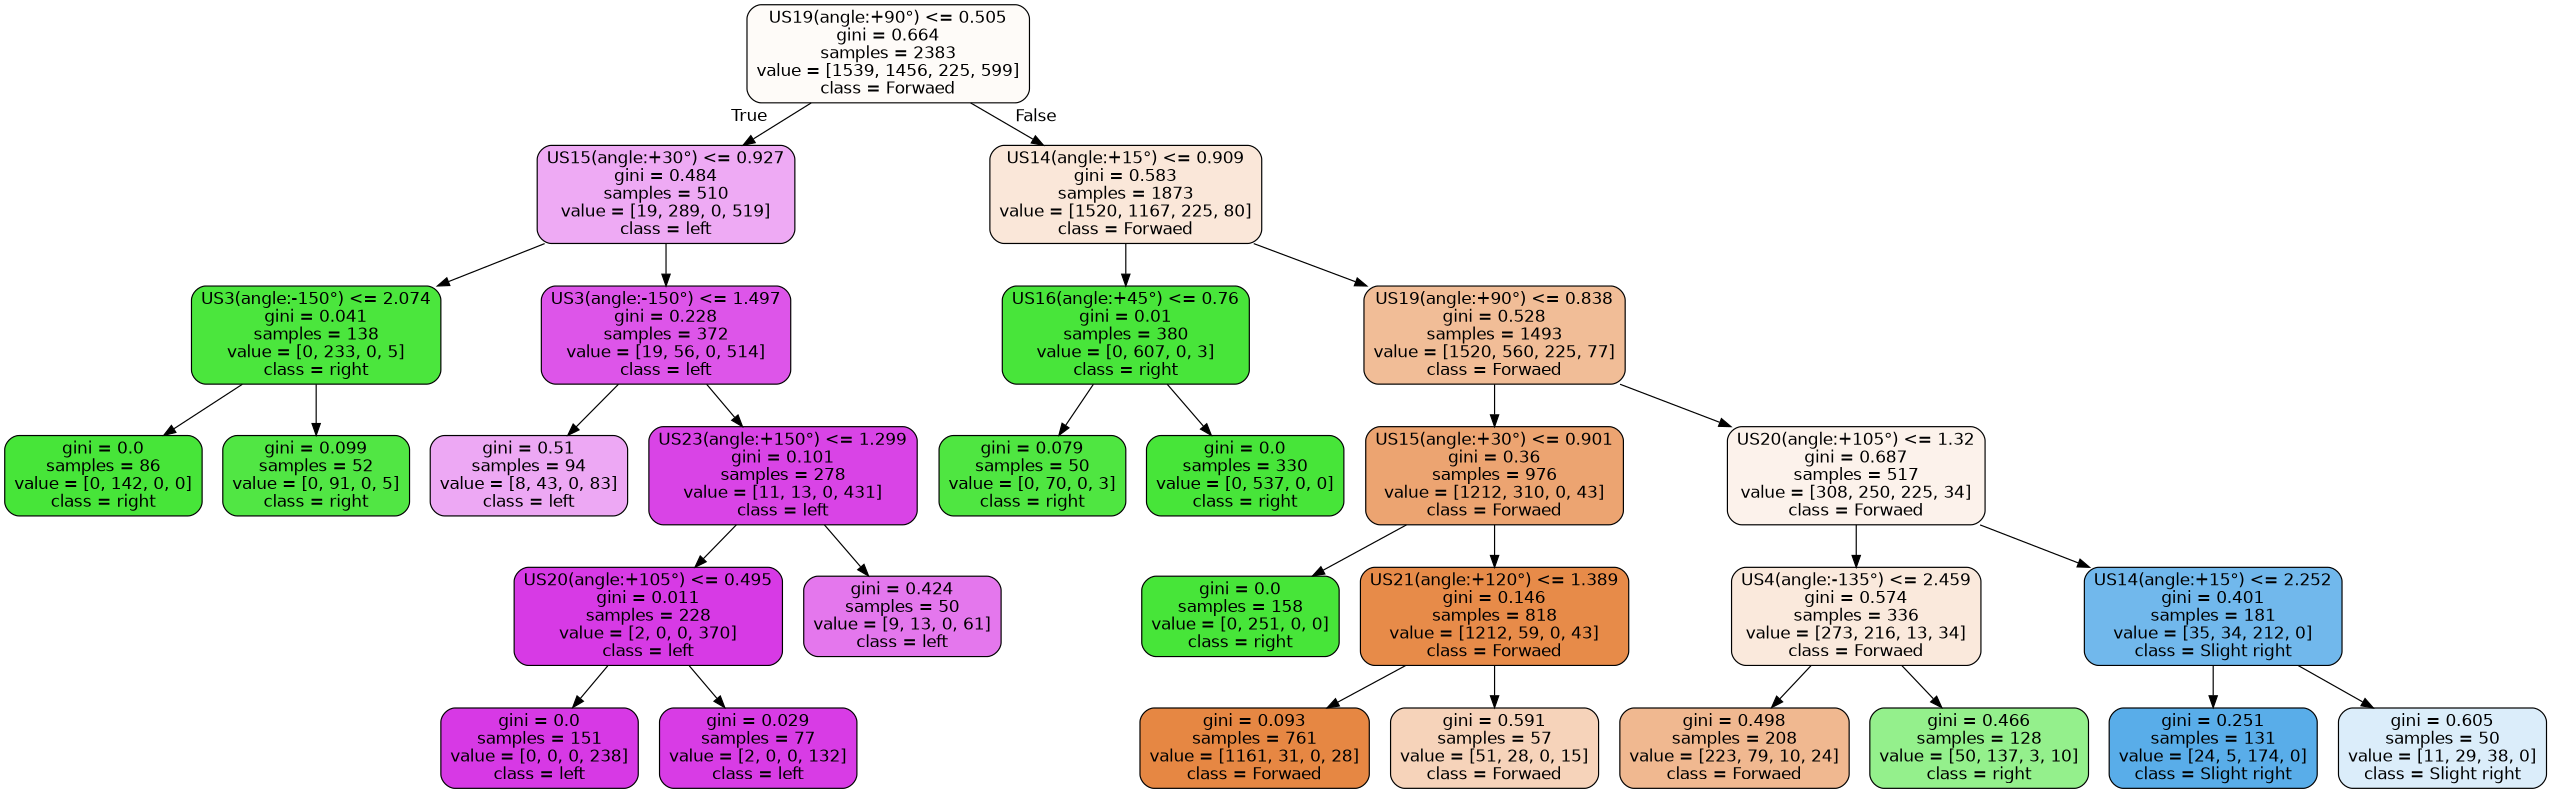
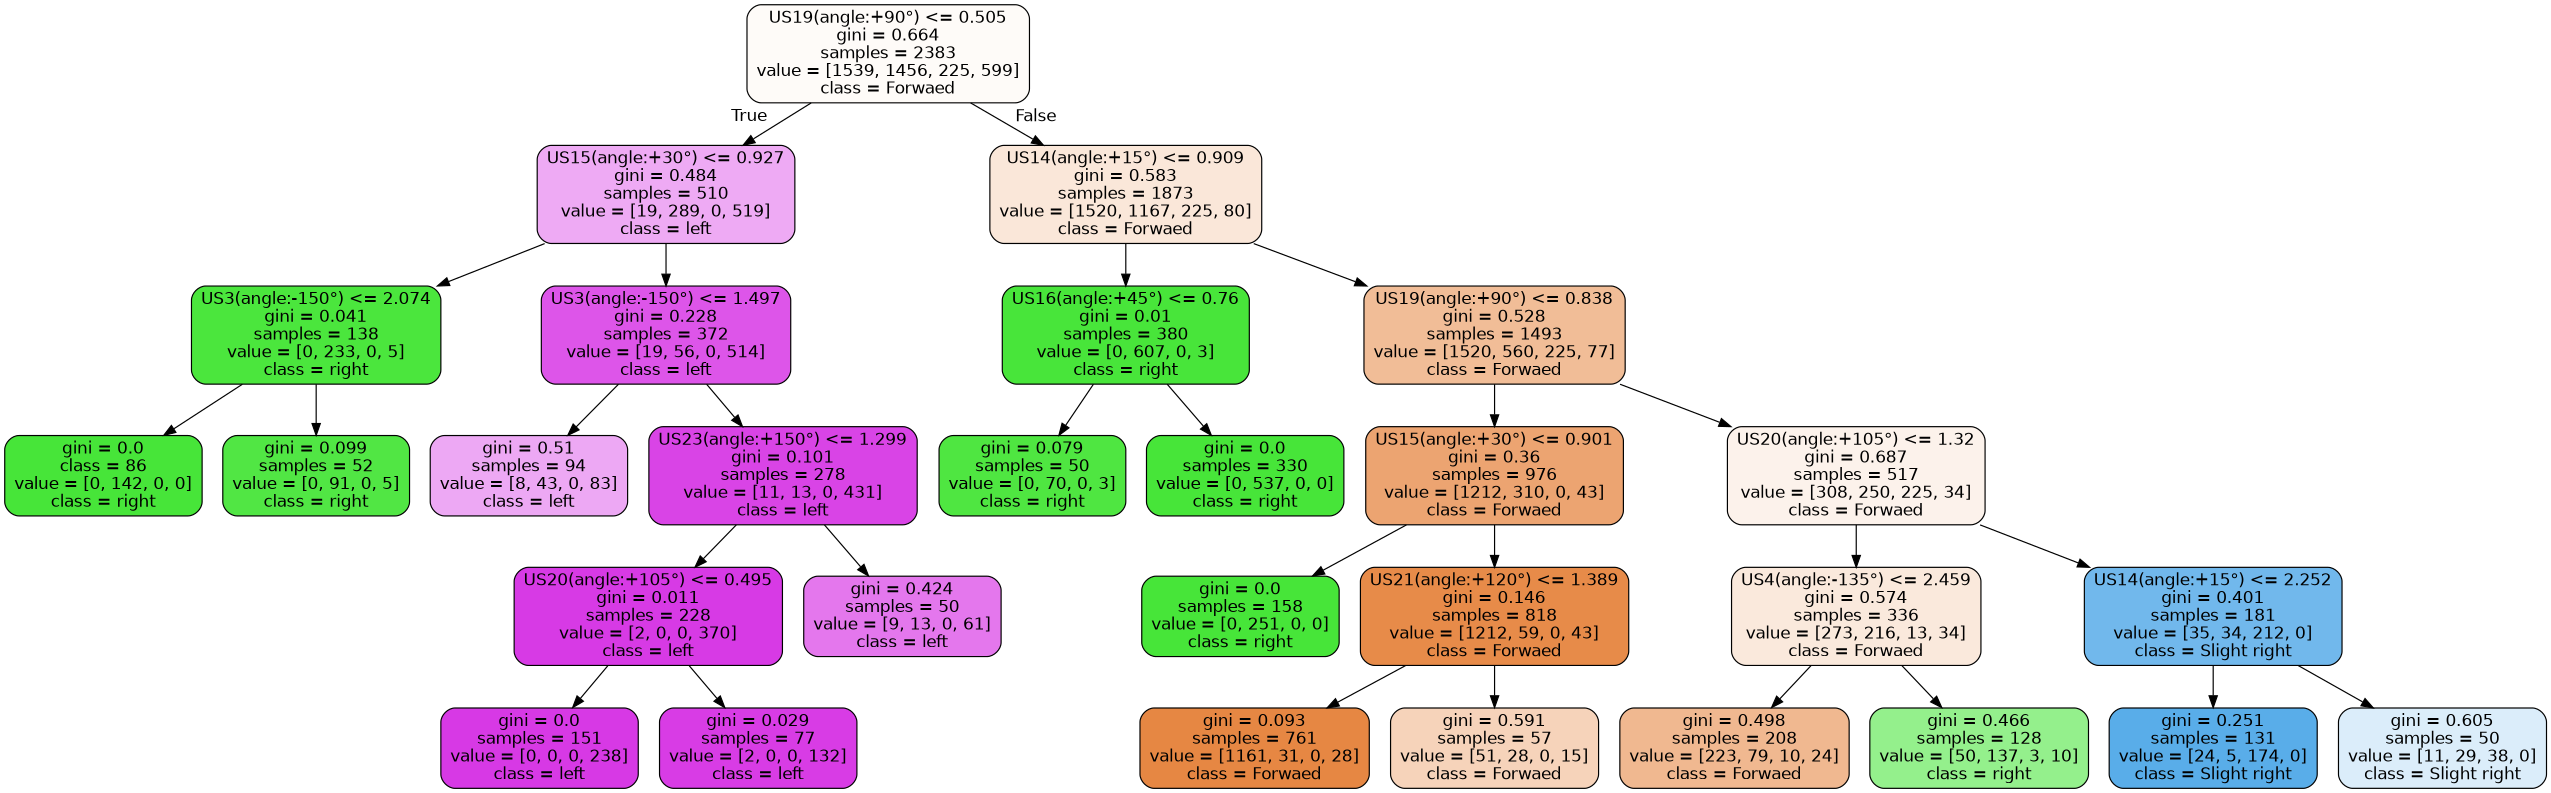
(103, 476) -> (103, 476)
